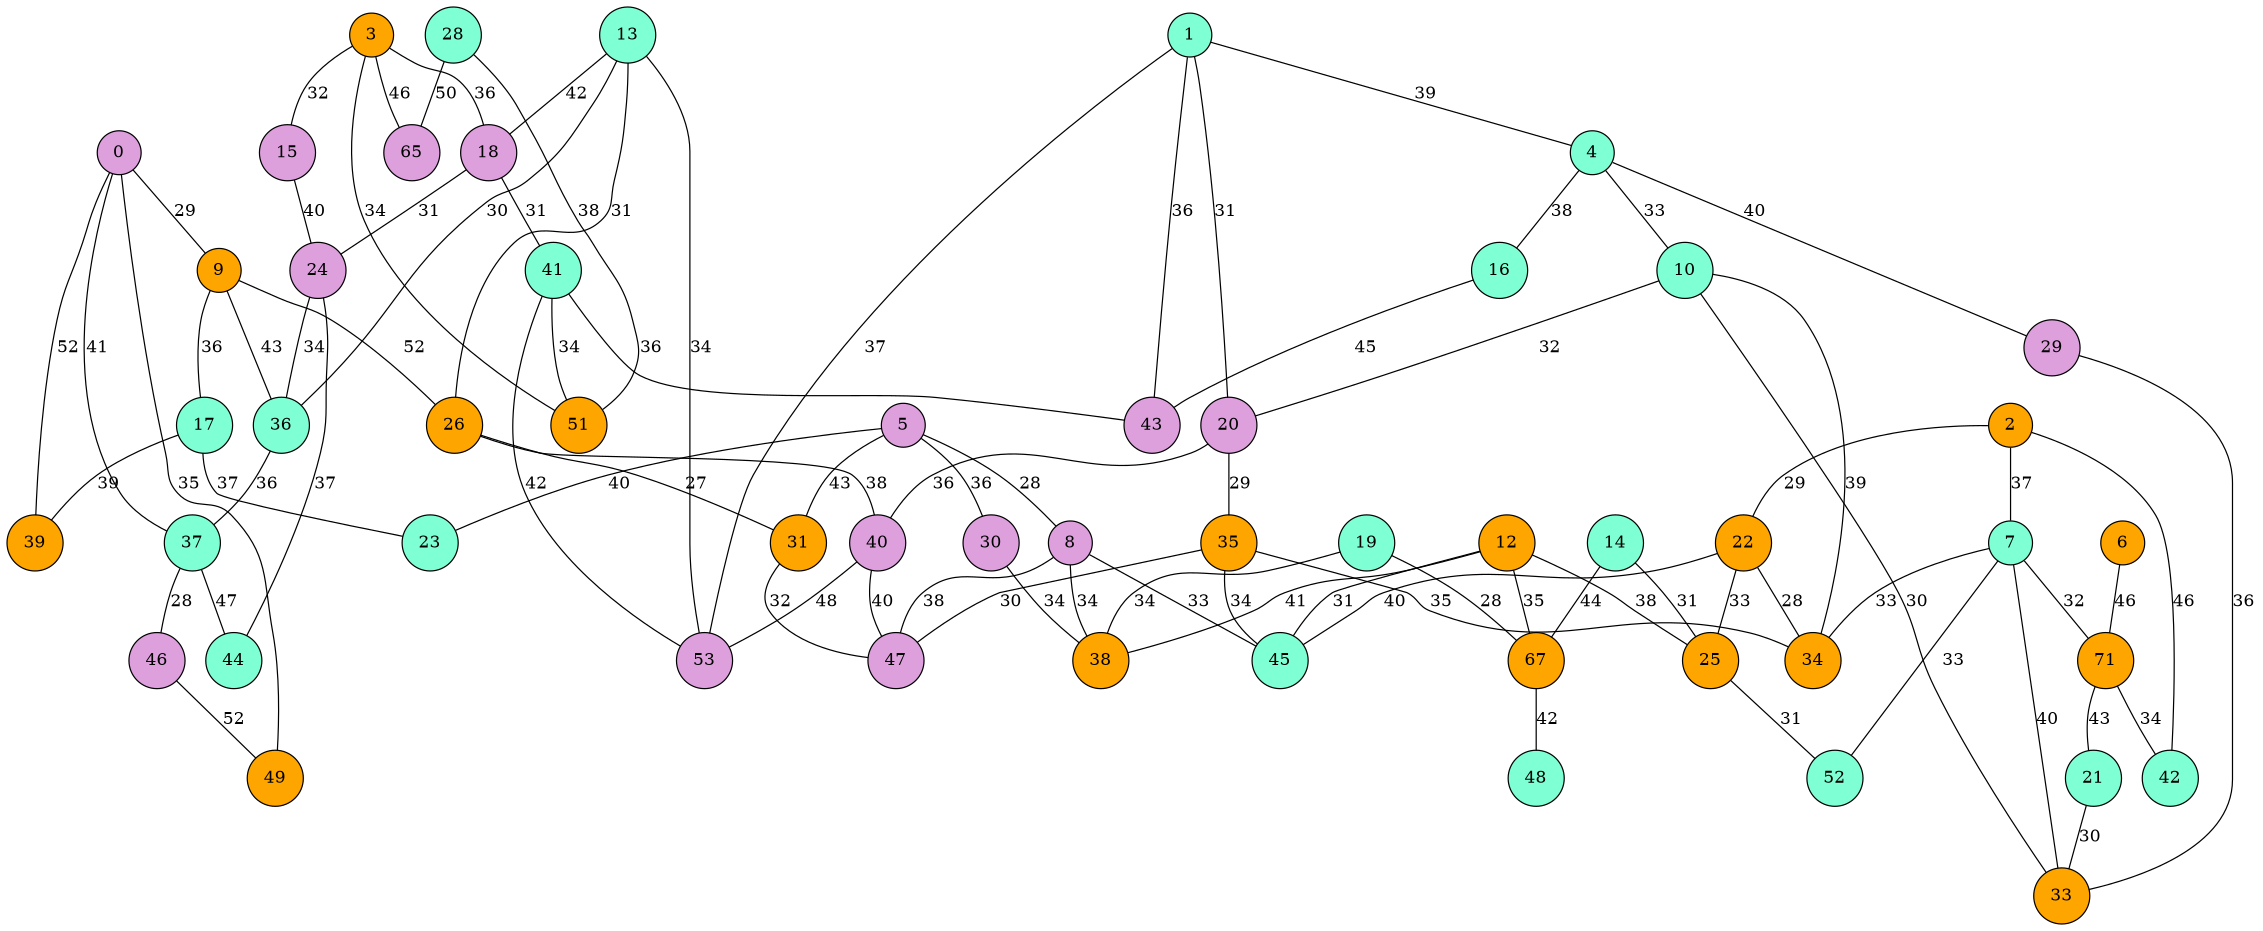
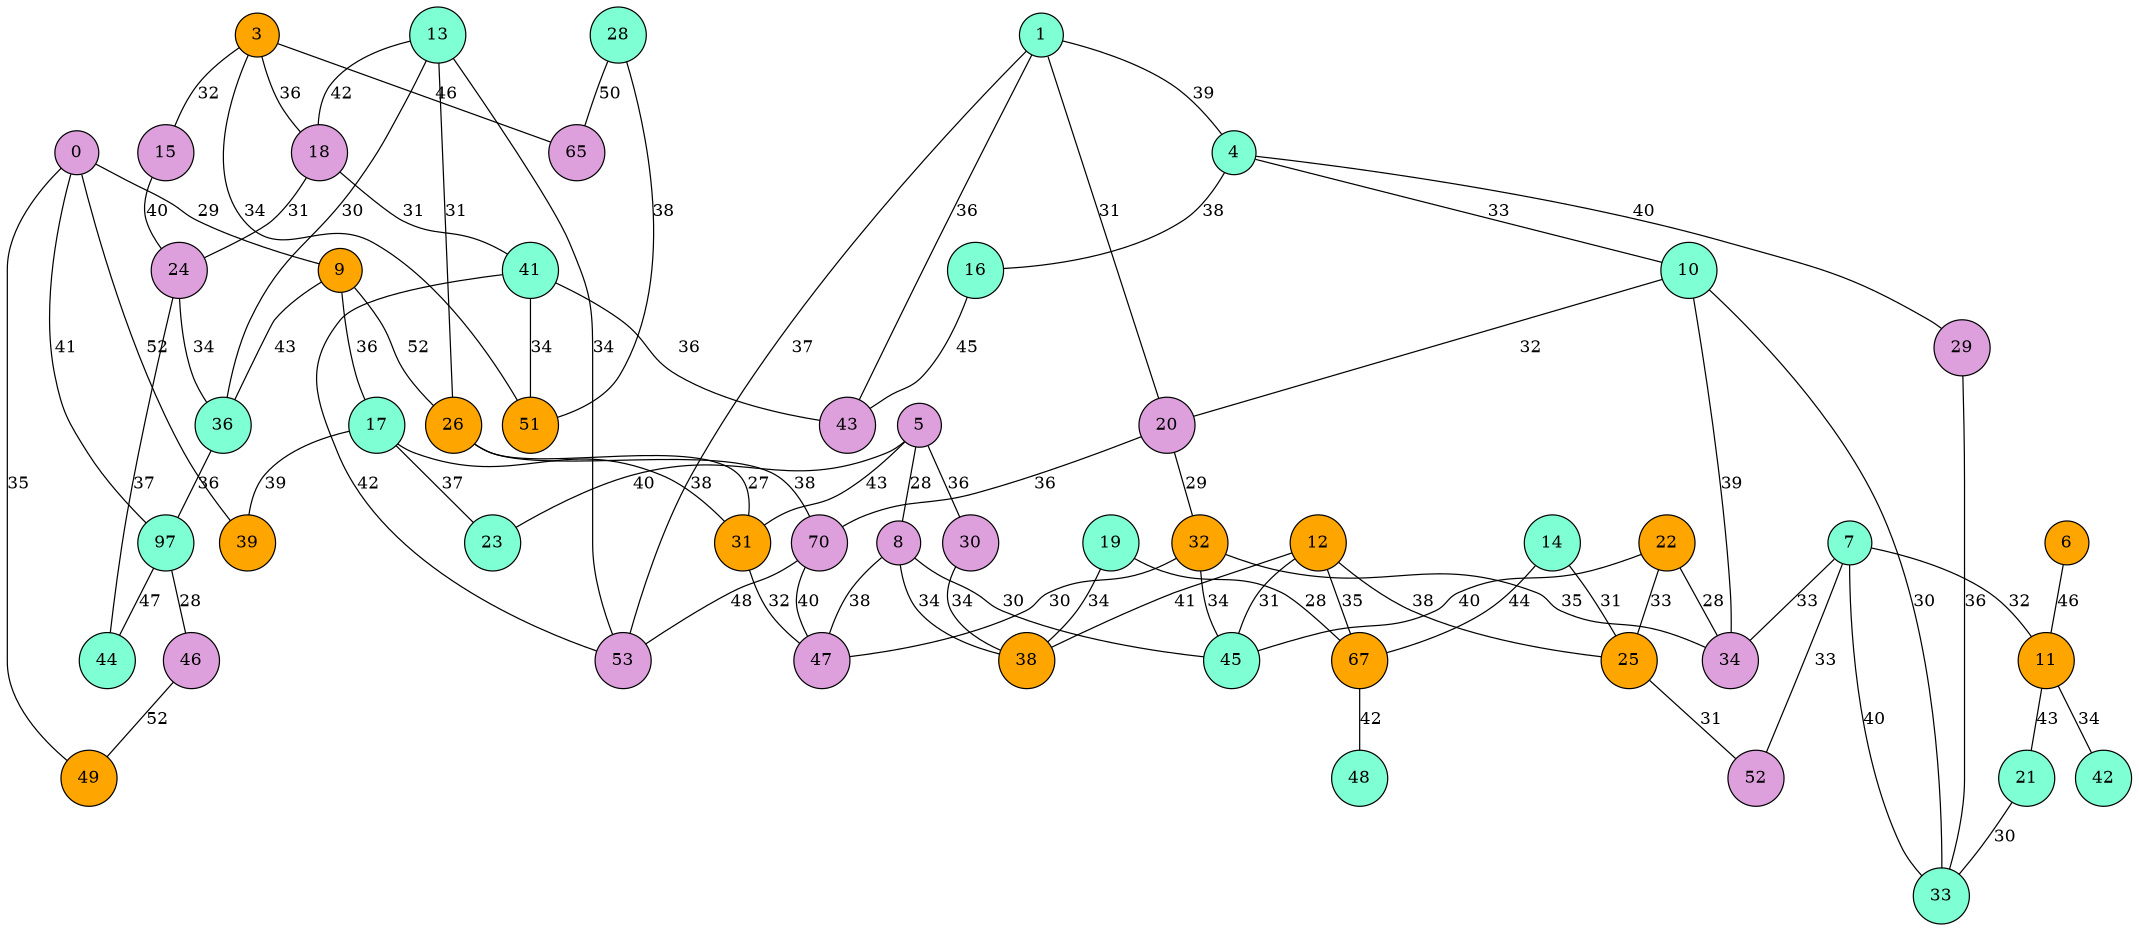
(2010, 425) -> none
none -> (507, 466)
(192, 543) -> (166, 543)
(878, 543) -> (819, 543)
(1229, 543) -> (1200, 543)
(1199, 602) -> (1014, 602)
(1813, 661) -> (1730, 661)
(2106, 661) -> (2046, 661)
(1835, 778) -> (1756, 778)
(2062, 896) -> (1941, 896)
